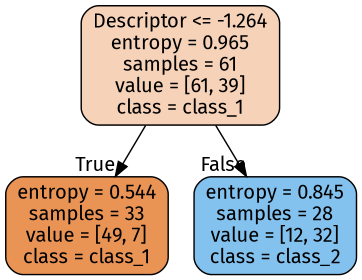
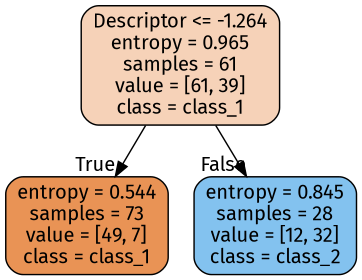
(87, 226) -> (87, 226)
